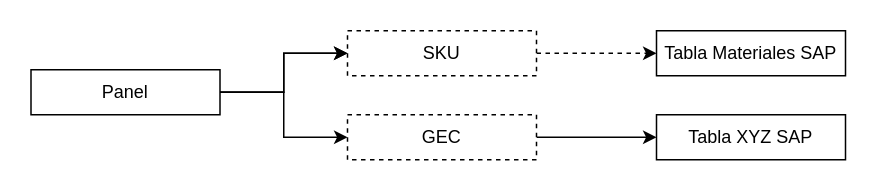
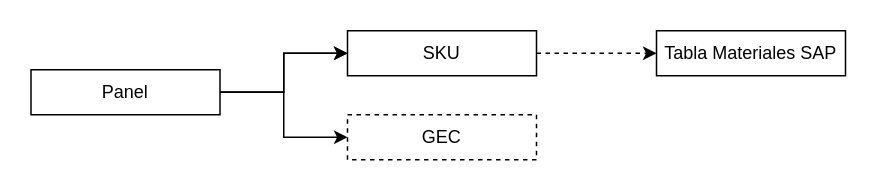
(442, 53) -> (442, 53)
(591, 137) -> none
(751, 137) -> none
